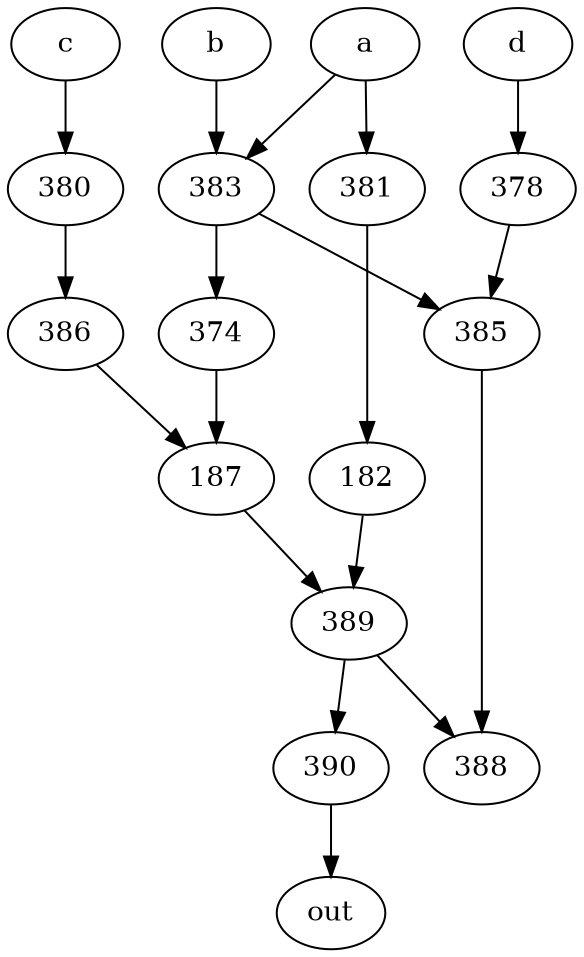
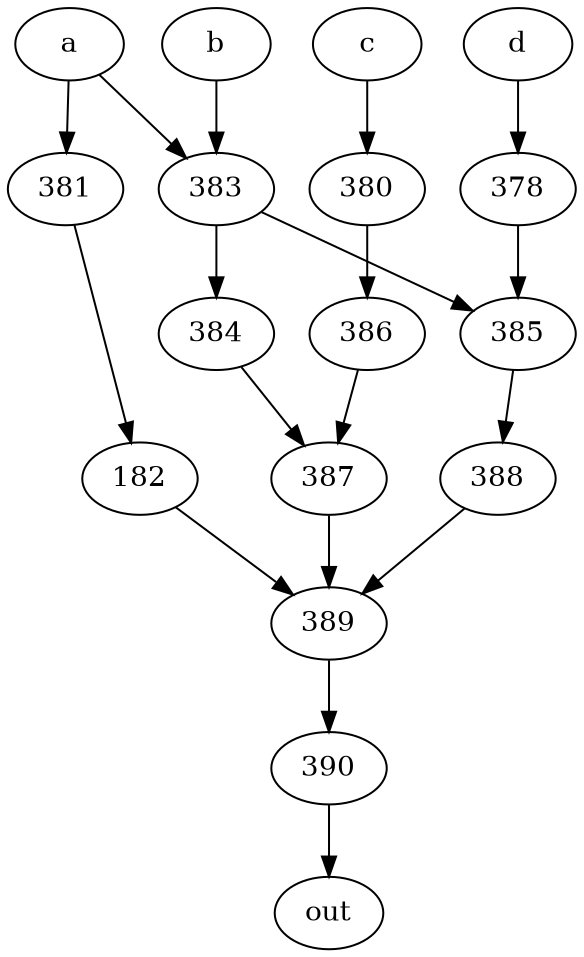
(216, 334) -> (216, 334)
(216, 479) -> (329, 479)
(408, 688) -> (421, 545)
